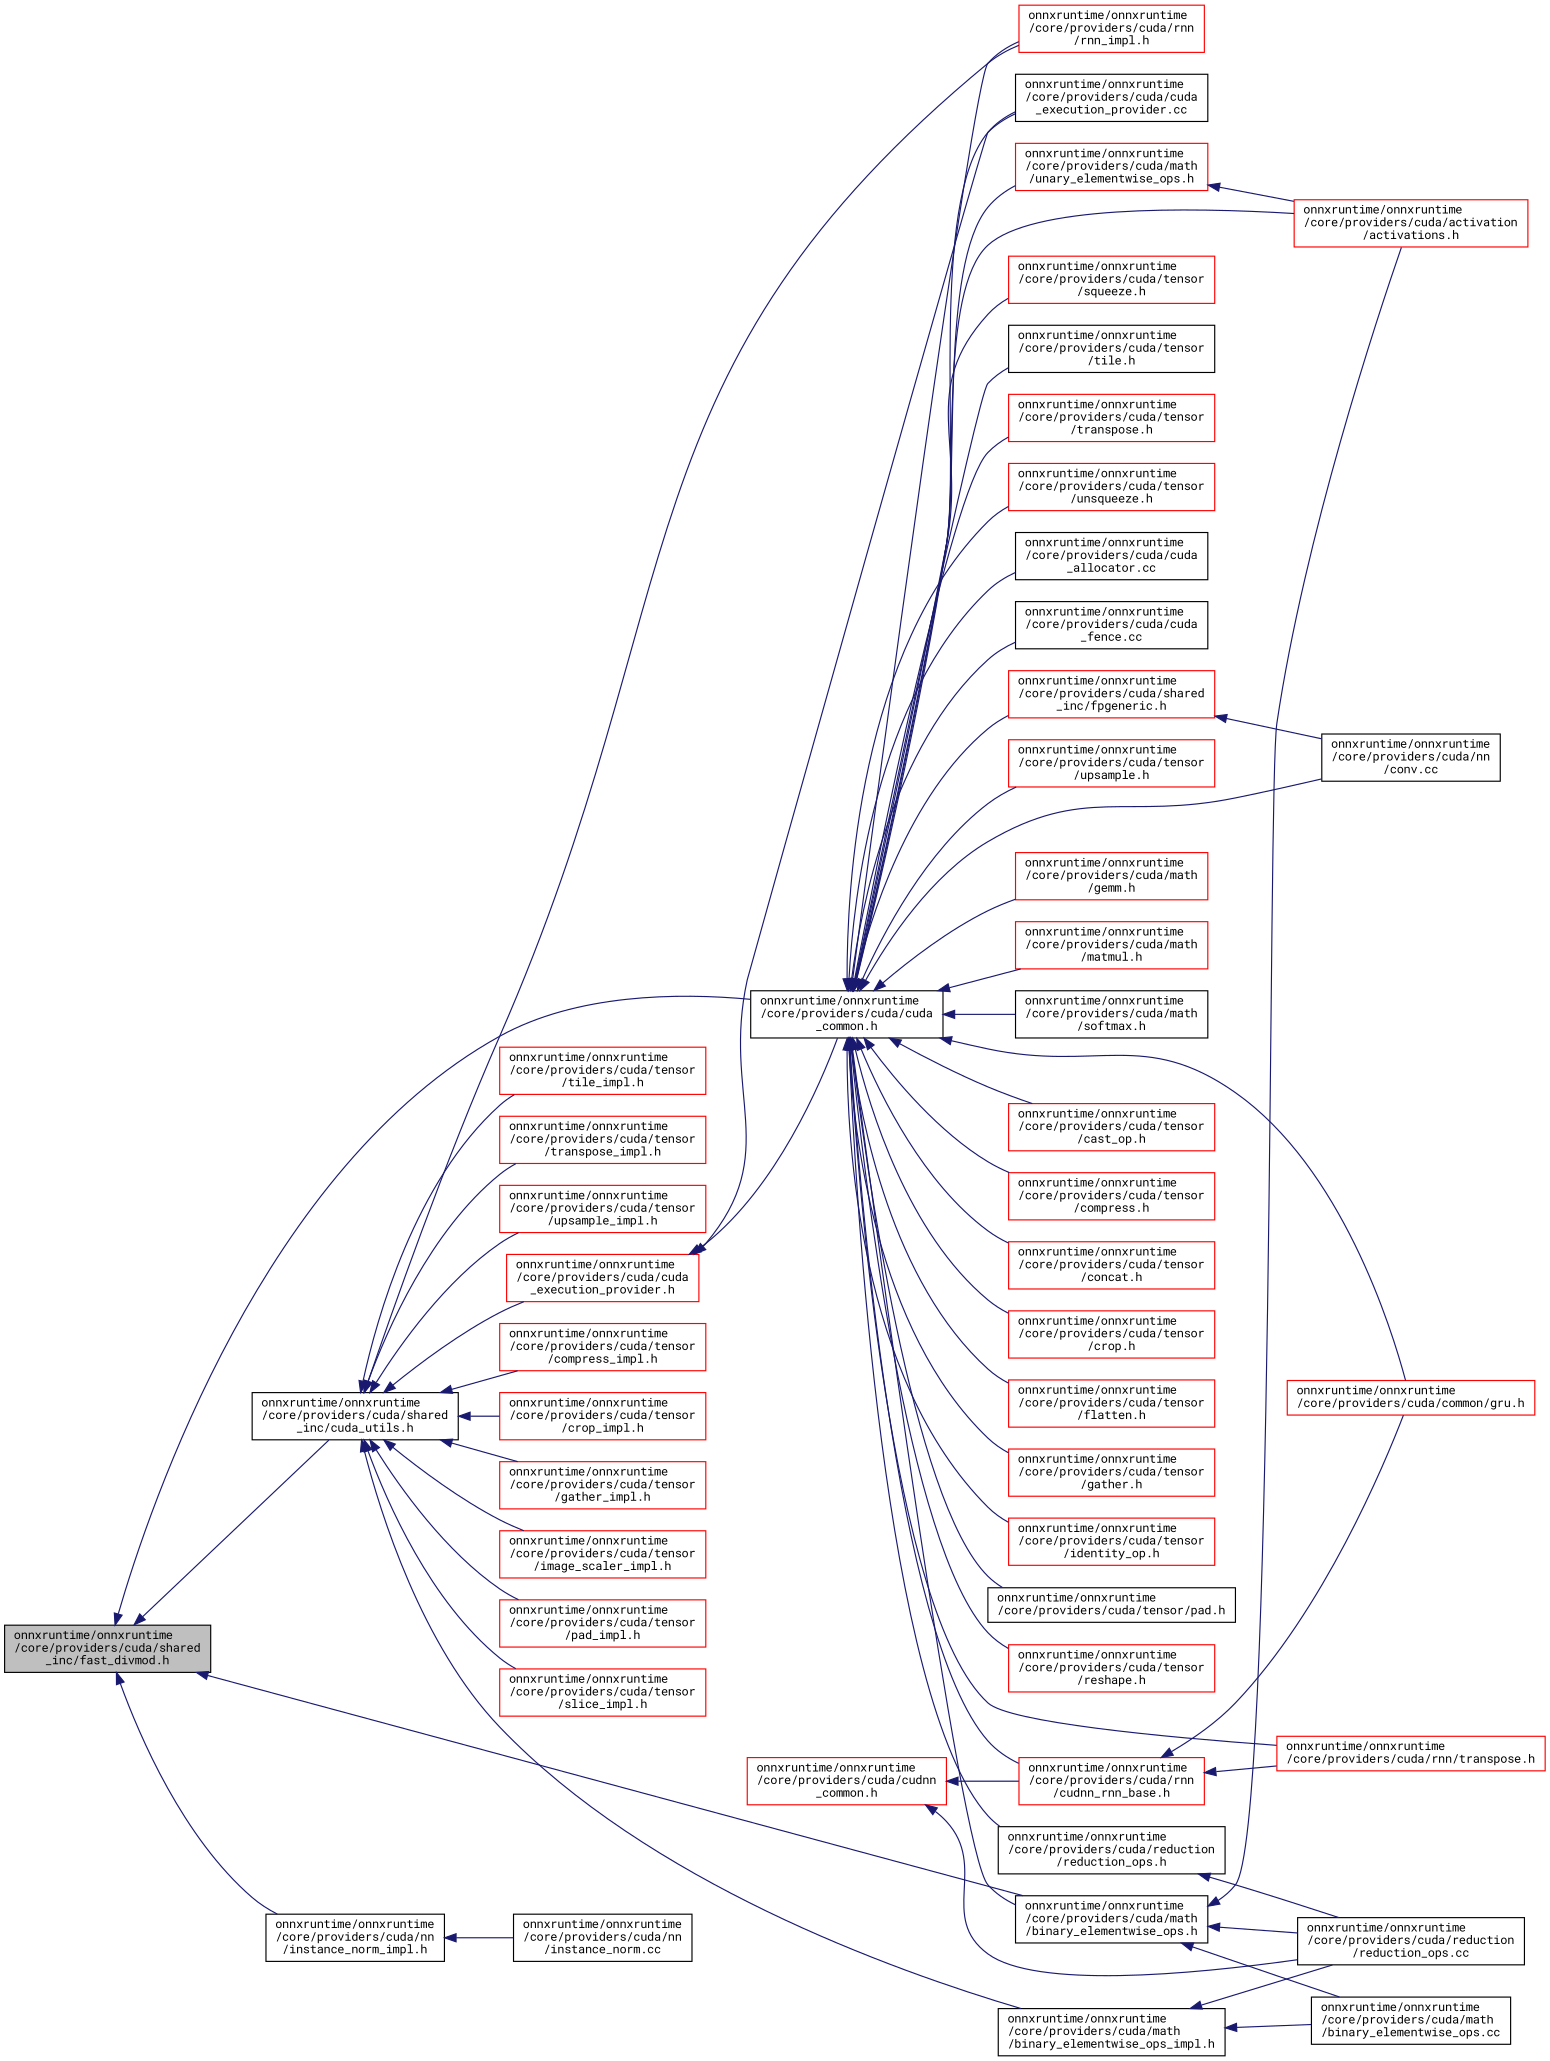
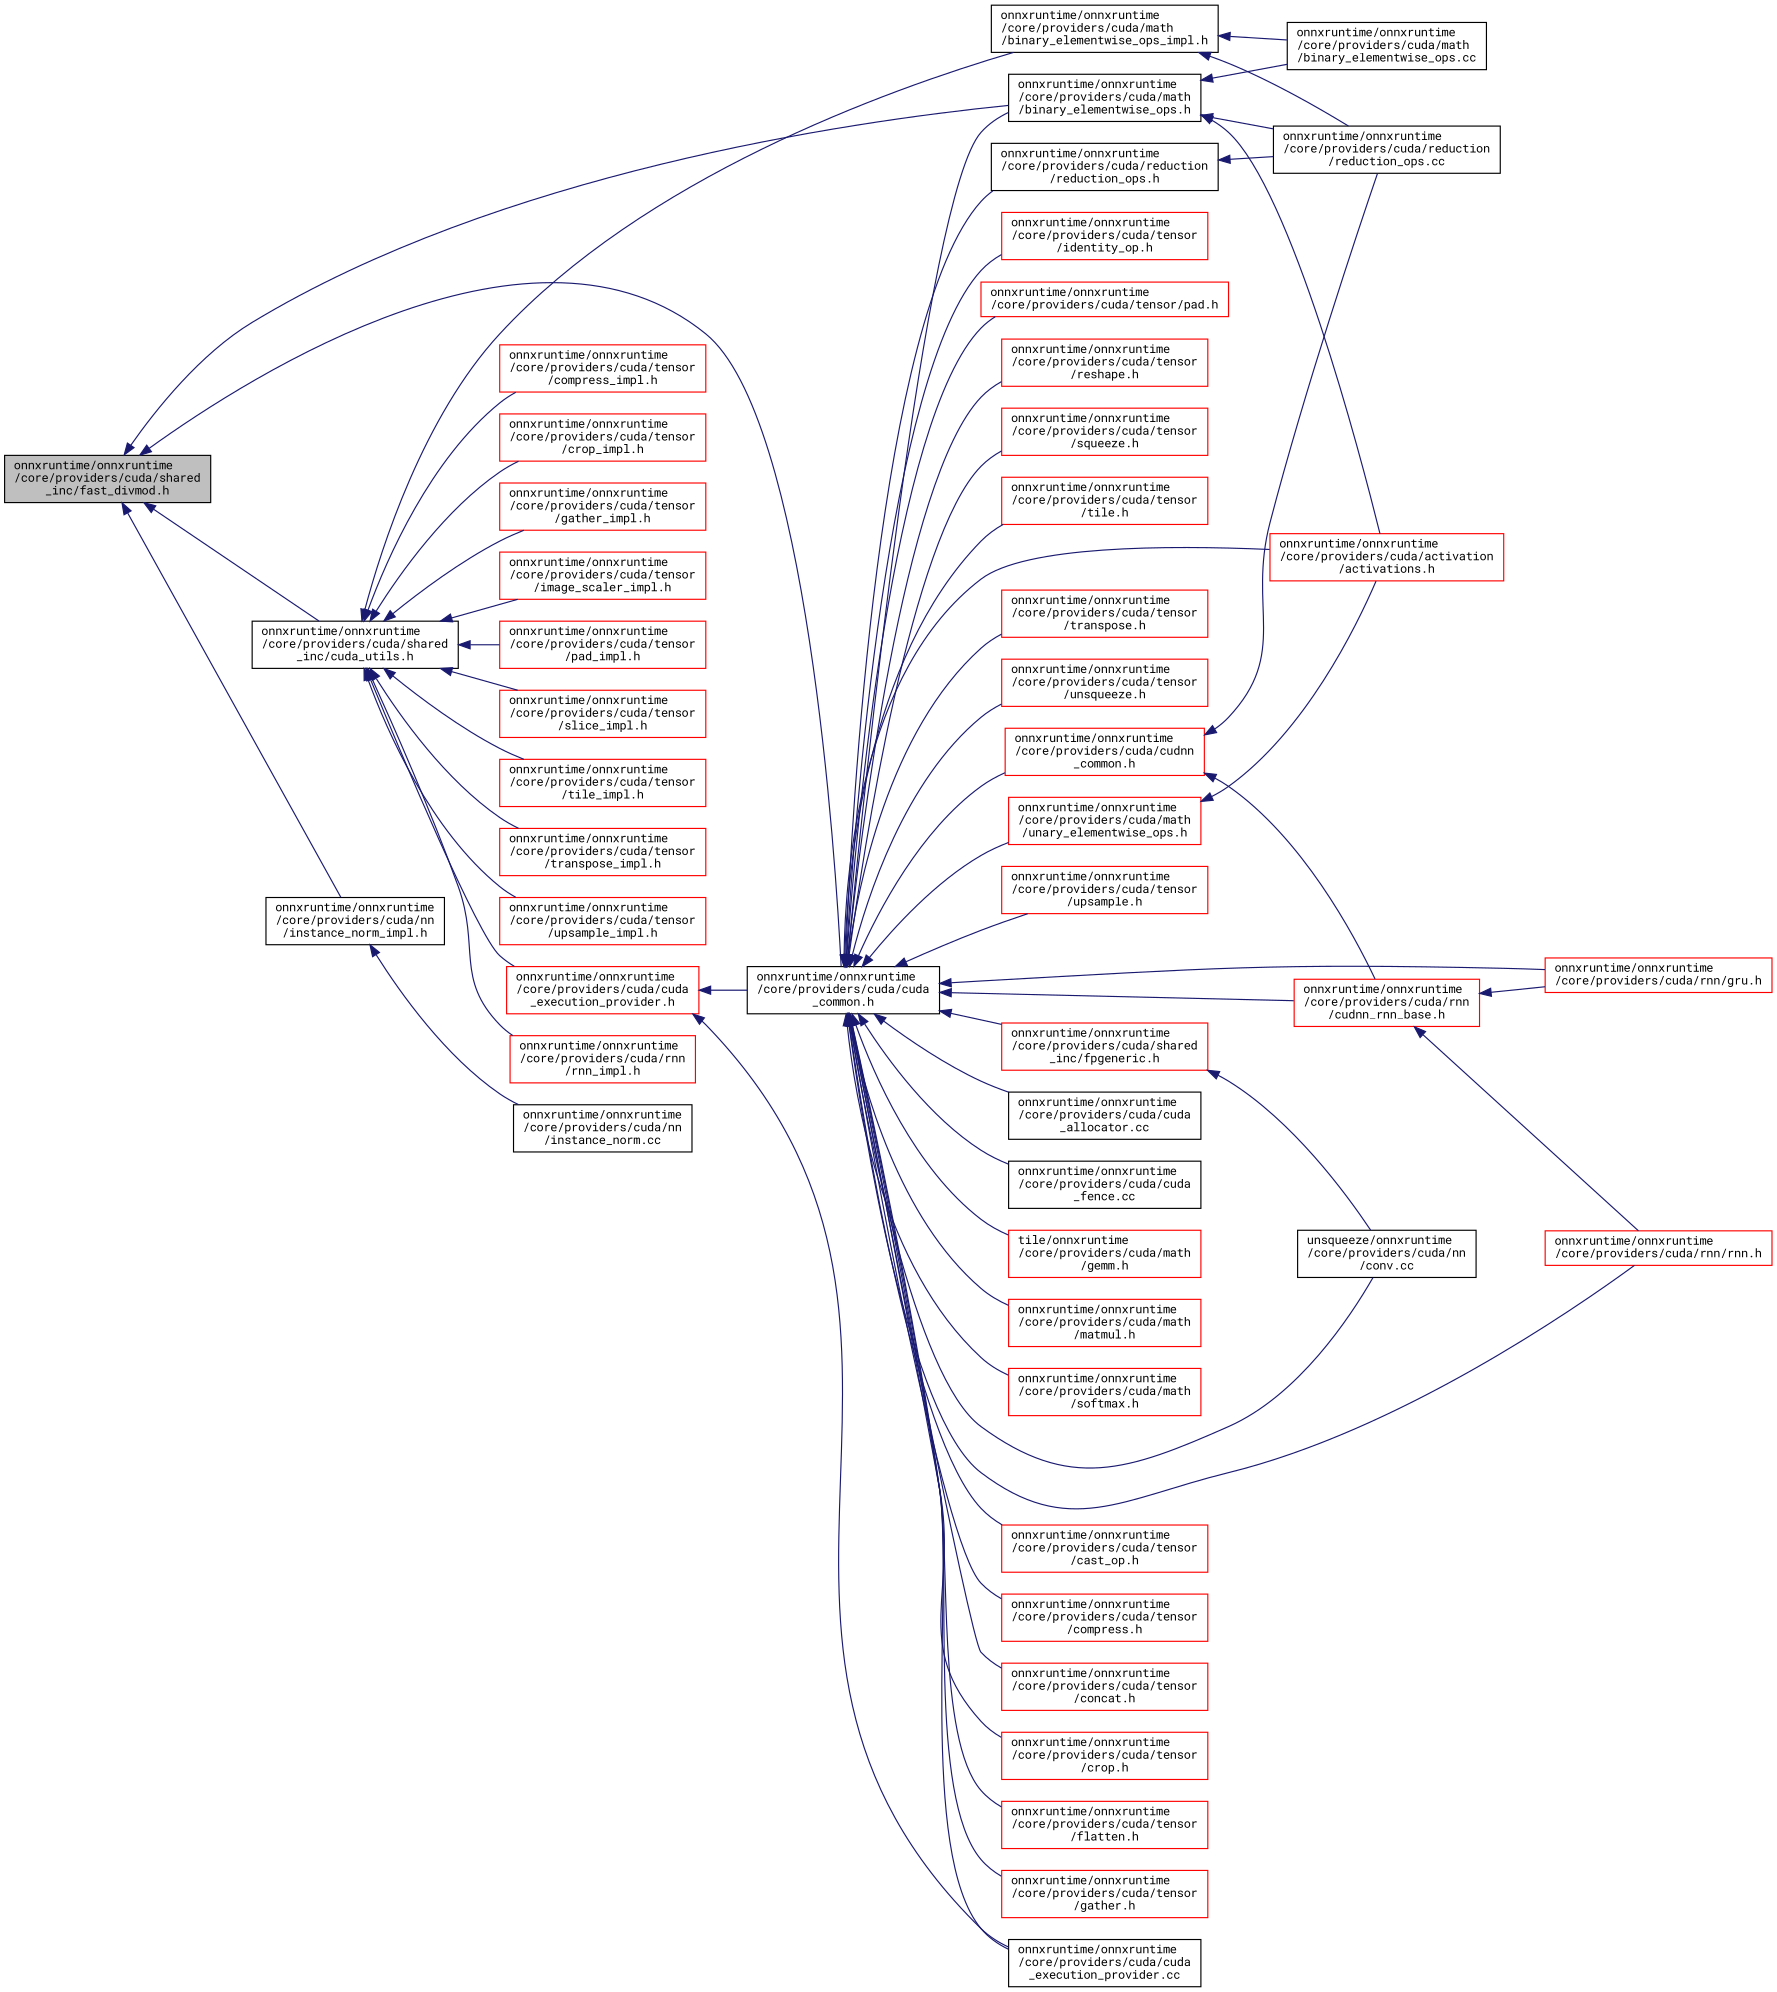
(1112, 349) -> (1105, 501)
(918, 501) -> (918, 852)
(1411, 758) -> (1387, 1254)
(1112, 876) -> (1105, 1254)
(1112, 1014) -> (1105, 1392)
(1411, 1398) -> (1659, 975)
(1112, 1605) -> (1105, 299)
(1411, 1754) -> (1659, 1248)
